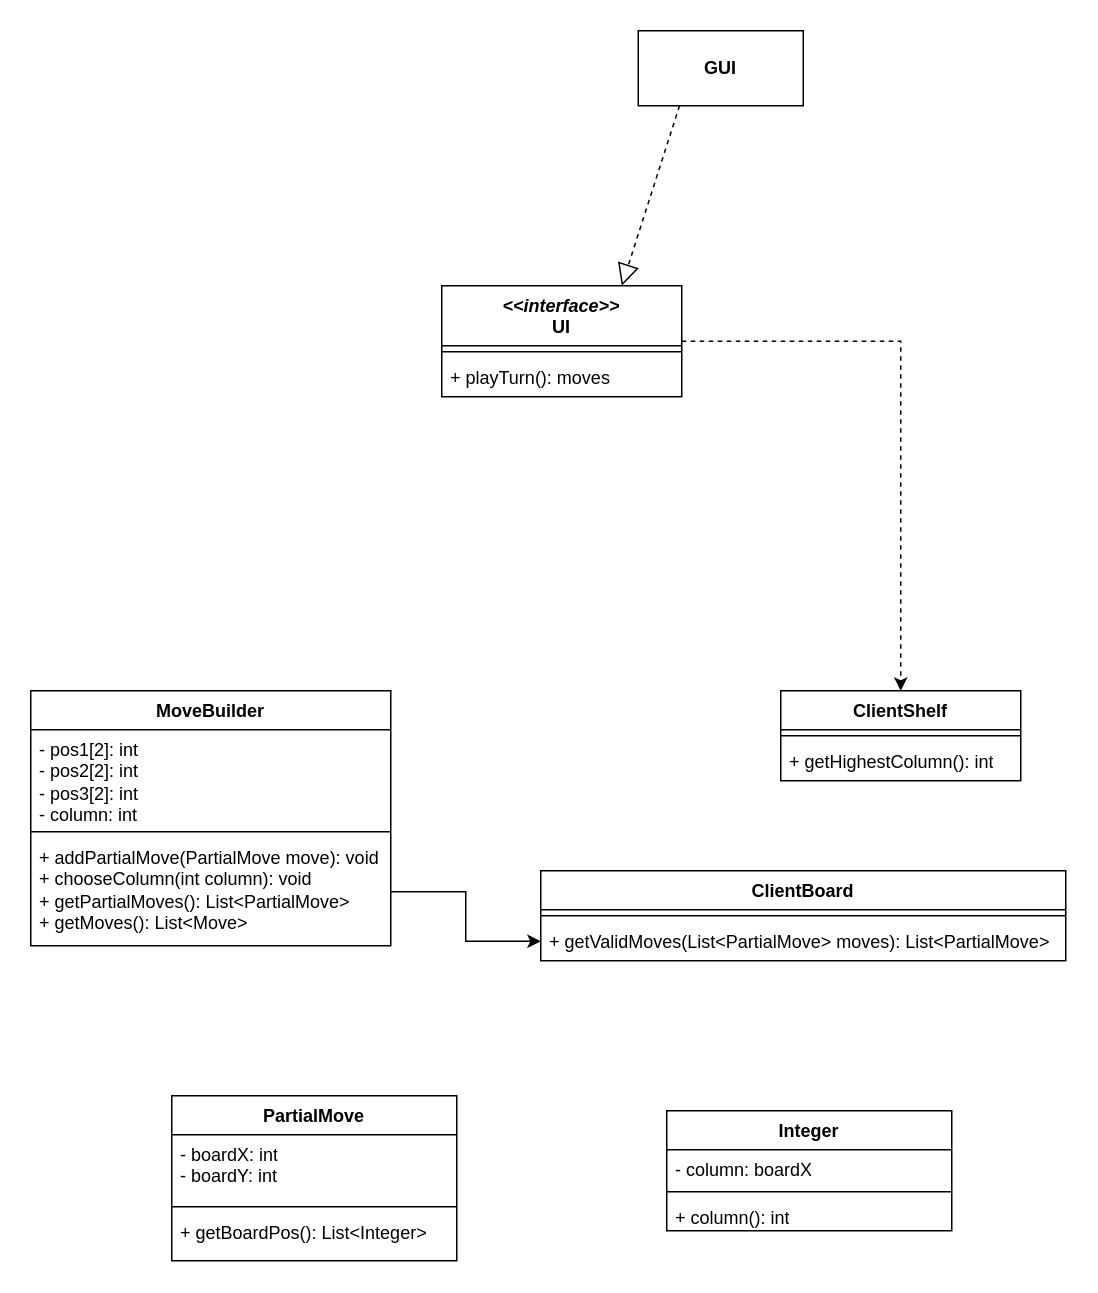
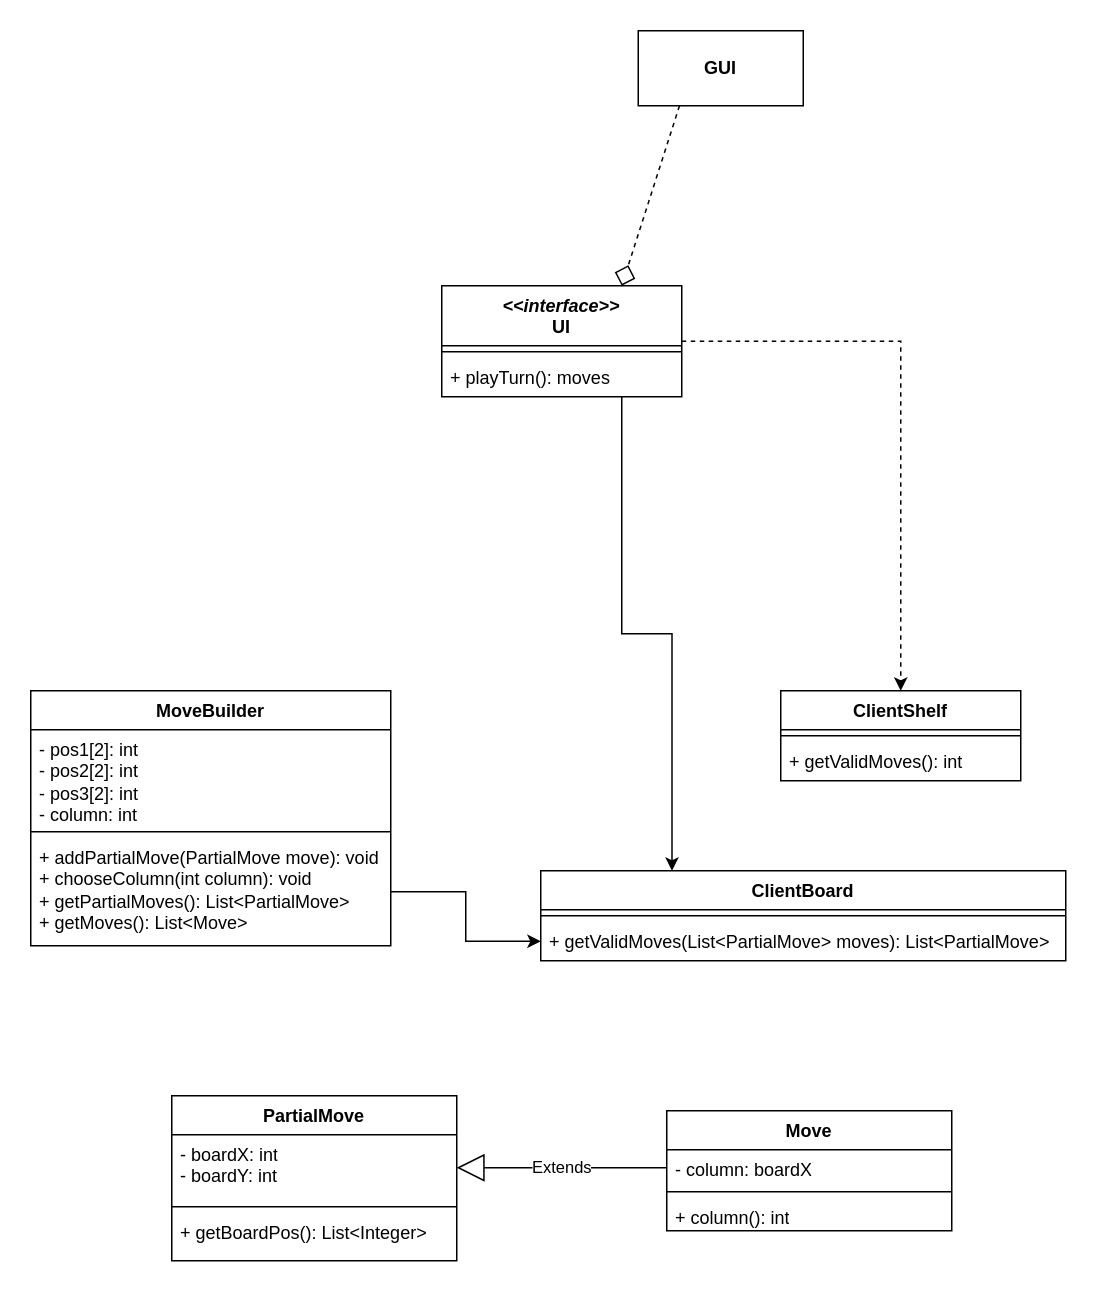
(629, 264) -> (629, 264)
none -> (643, 634)
(902, 763) -> (887, 763)
(809, 1132) -> (809, 1132)
none -> (574, 1168)
